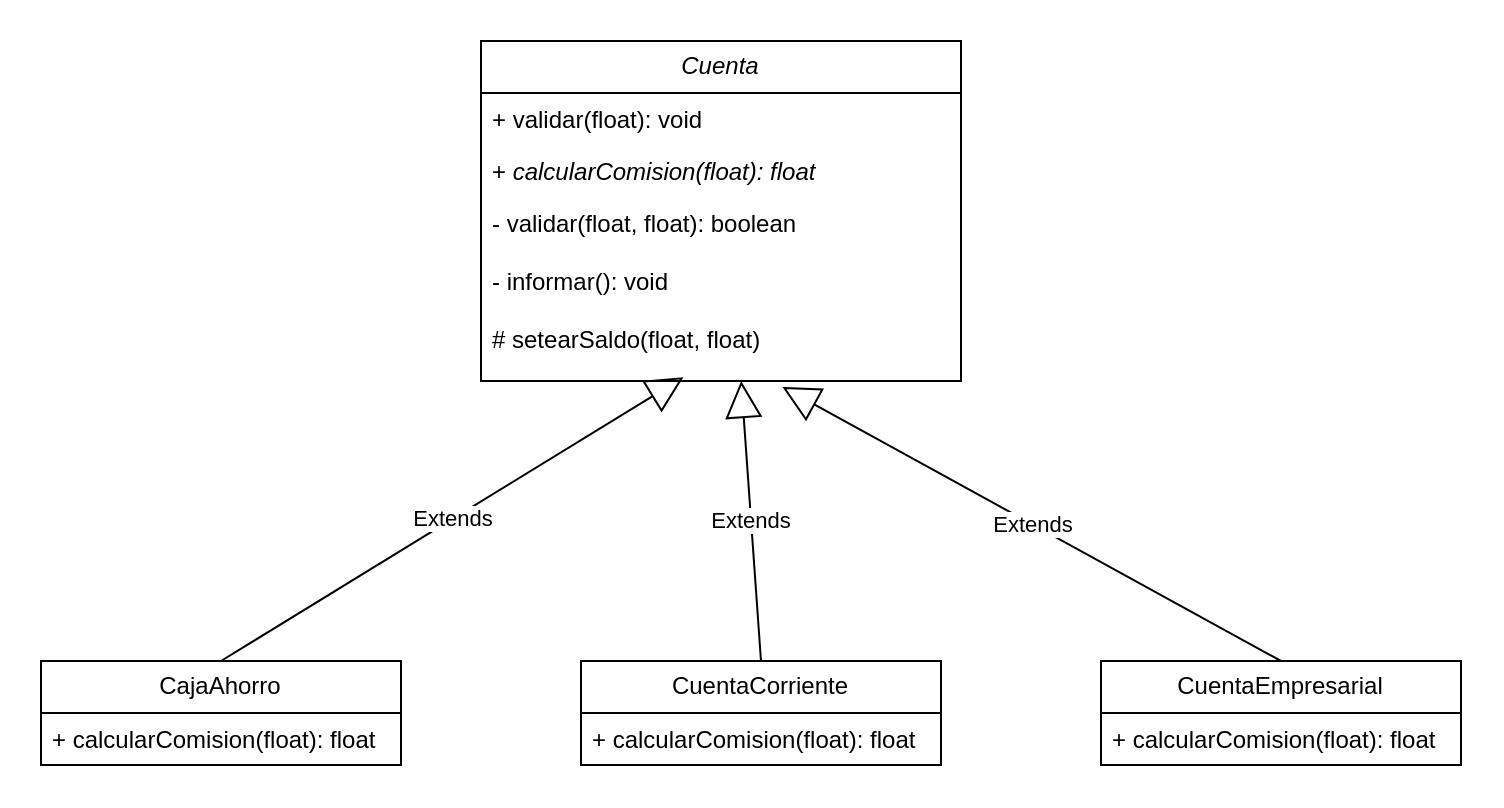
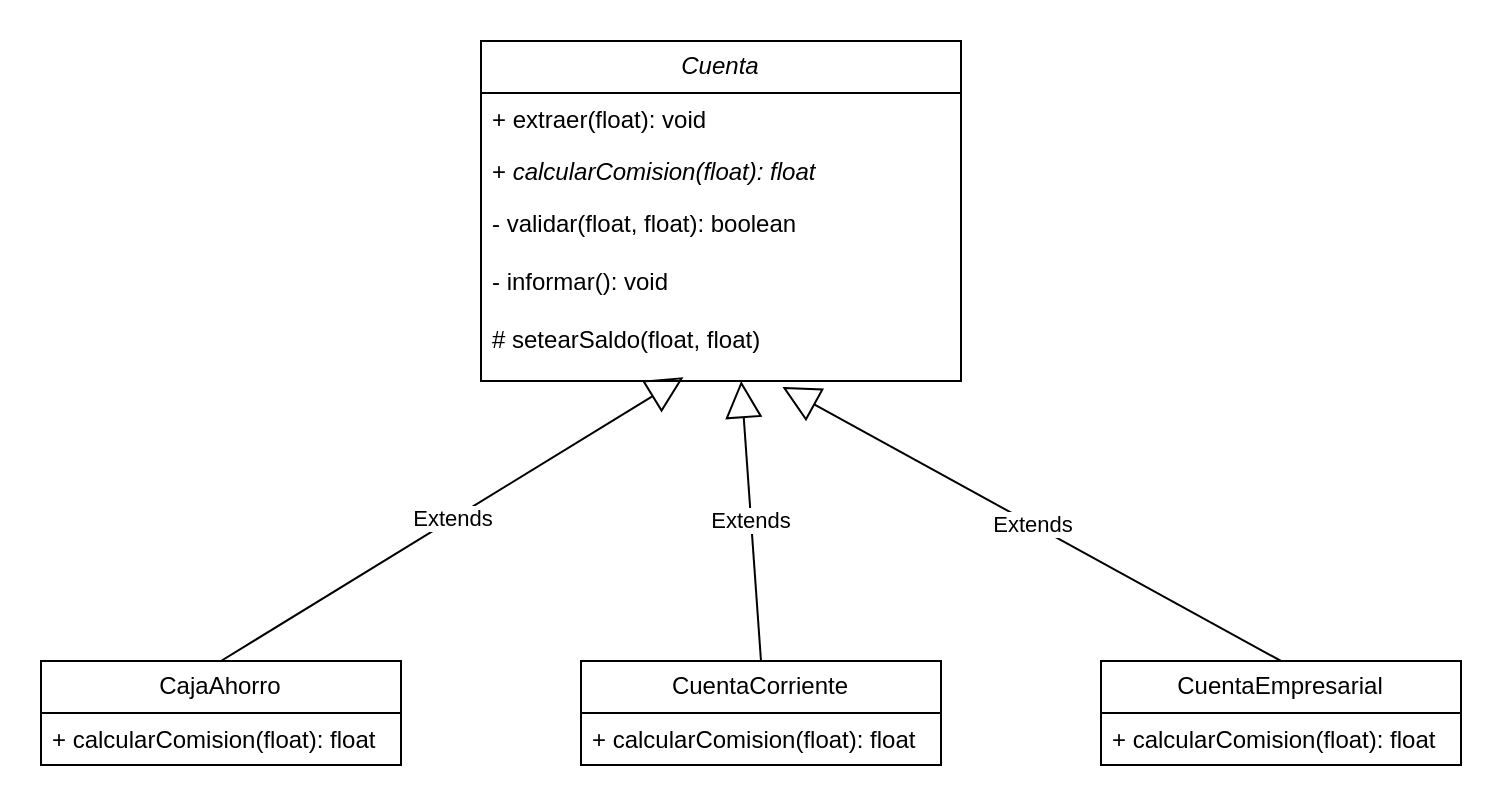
(619, 121) -> (625, 121)
